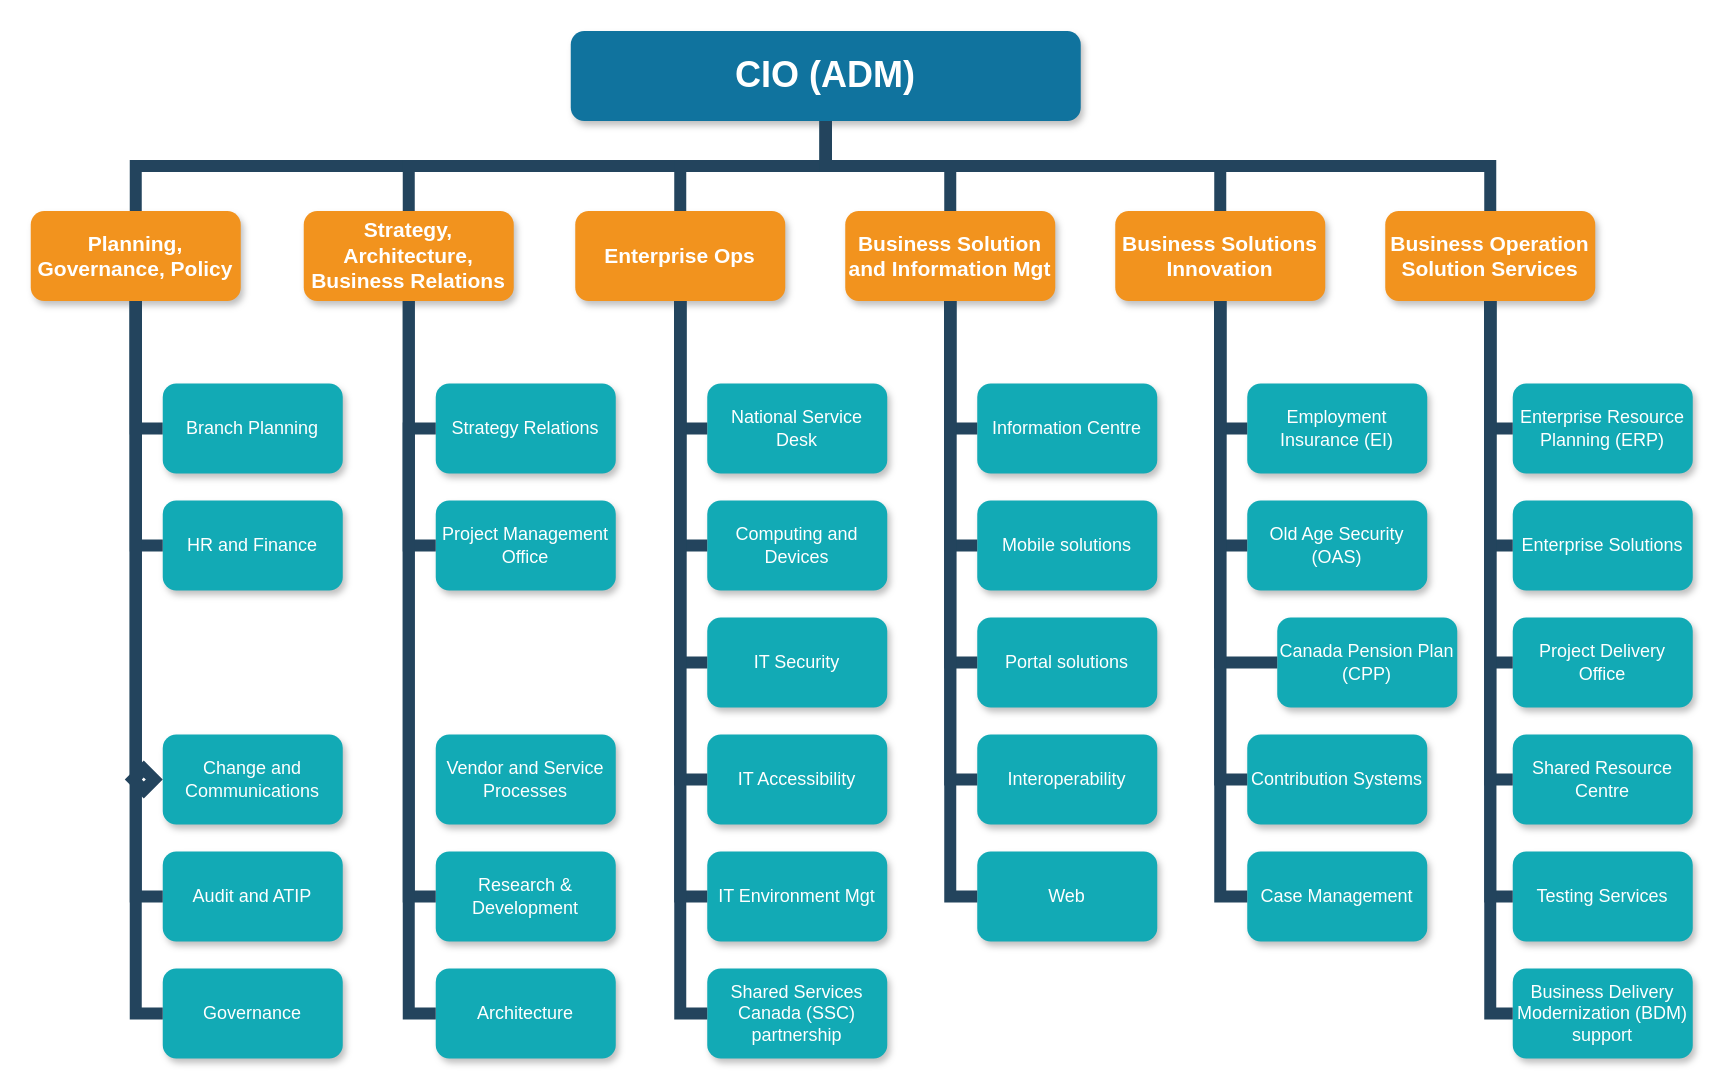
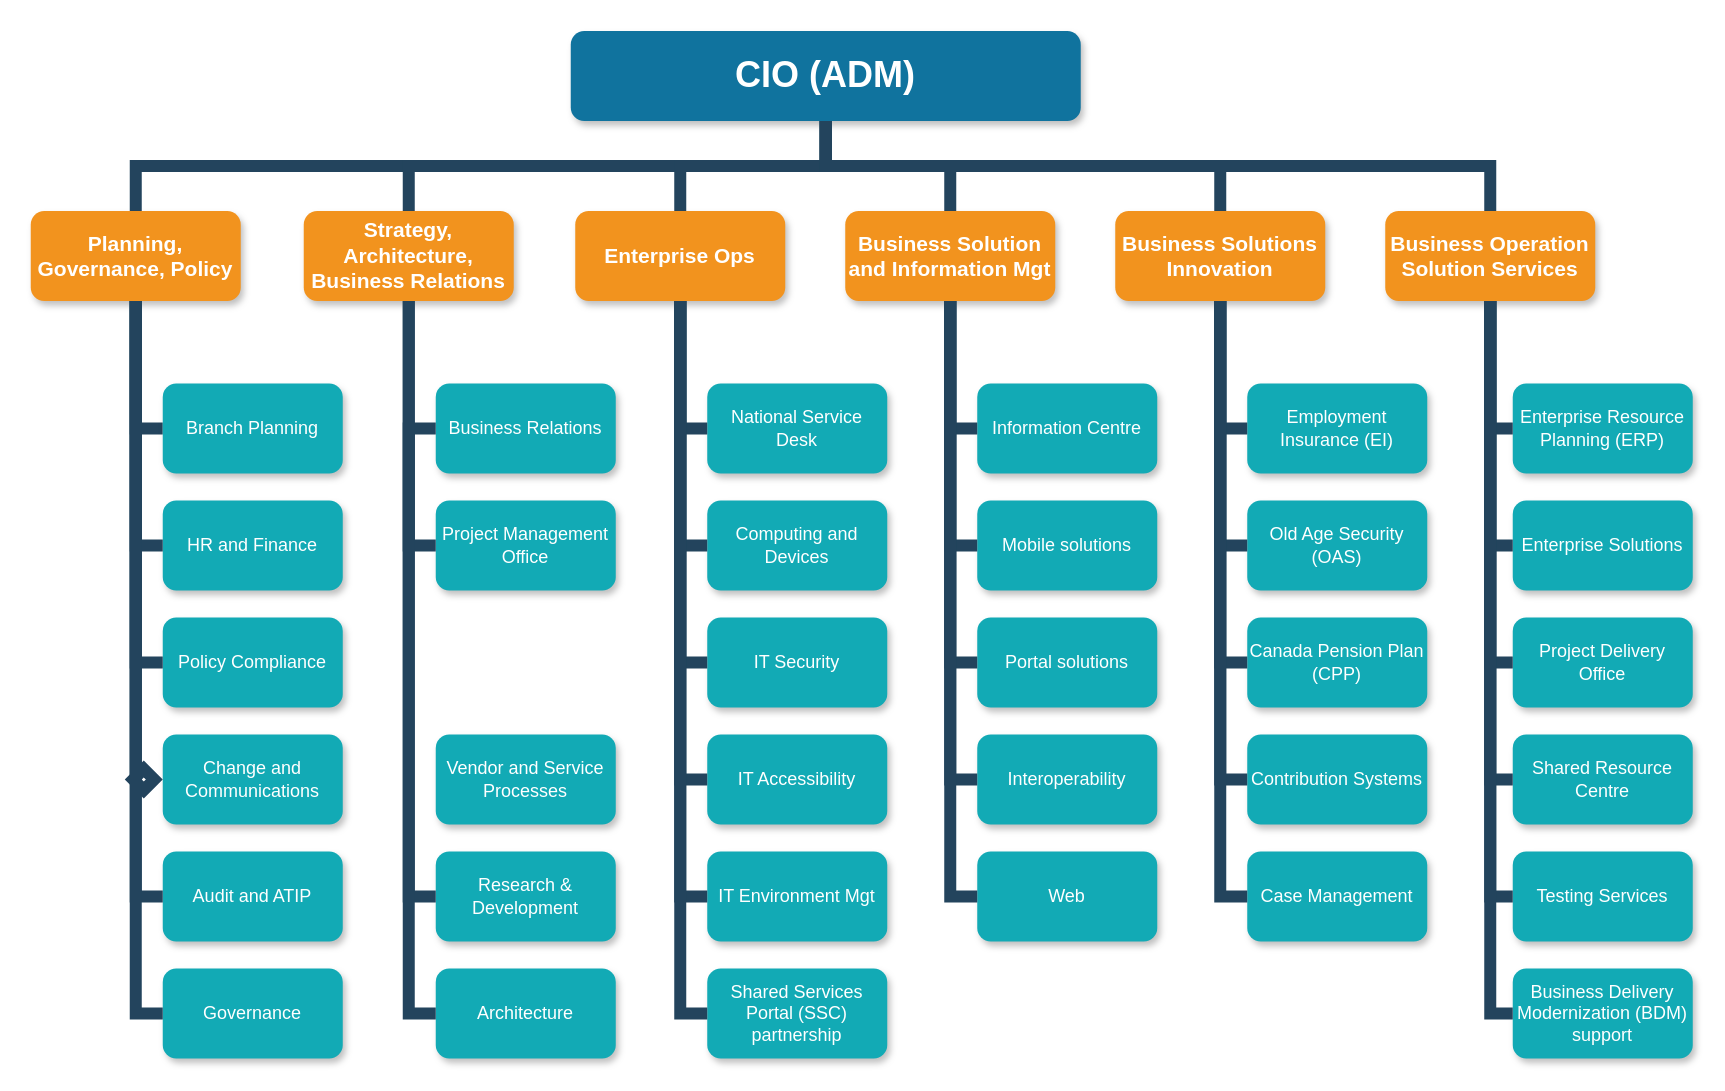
(526, 428) -> (526, 428)
none -> (151, 662)
none -> (253, 662)
(1367, 662) -> (1337, 662)
(797, 1013) -> (797, 1013)
